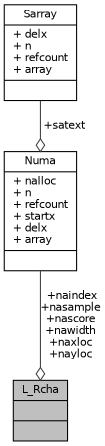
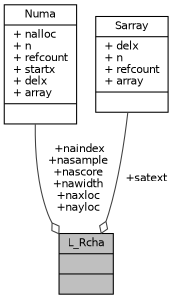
(40, 120) -> (120, 167)
